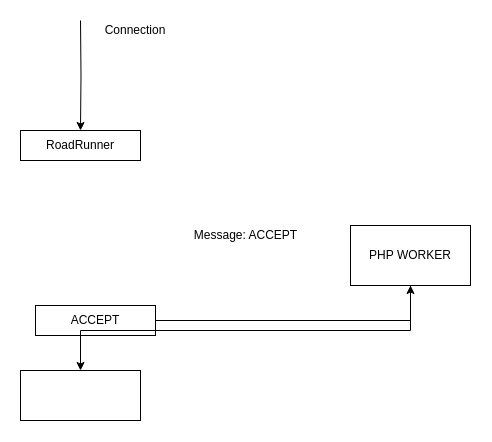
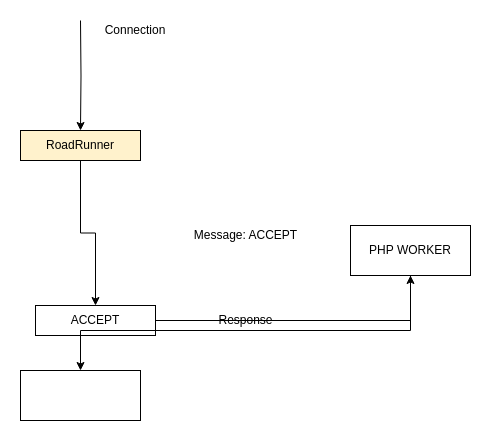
(81, 146) -> (81, 146)
none -> (85, 233)
(411, 256) -> (411, 251)
none -> (246, 321)
